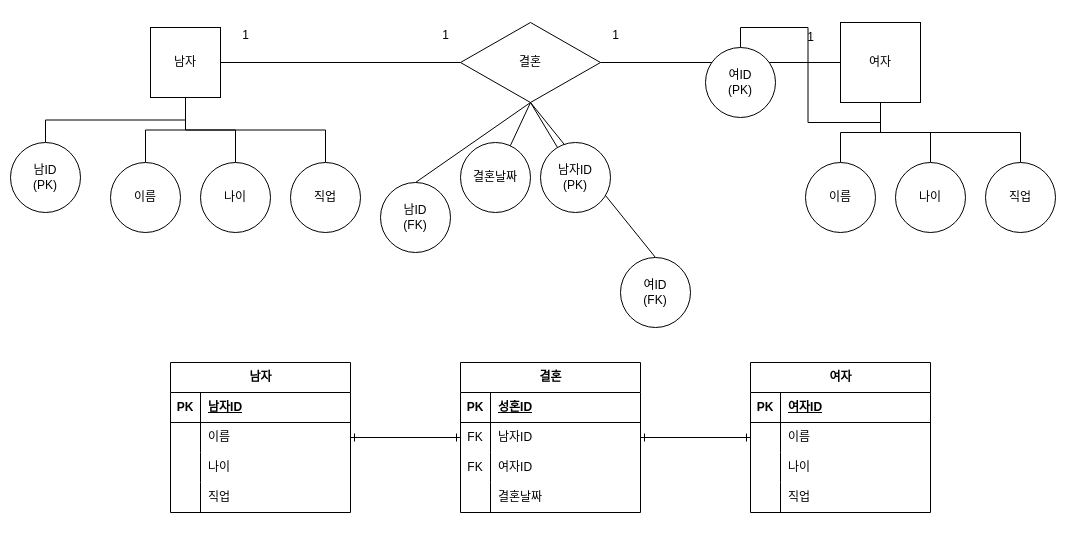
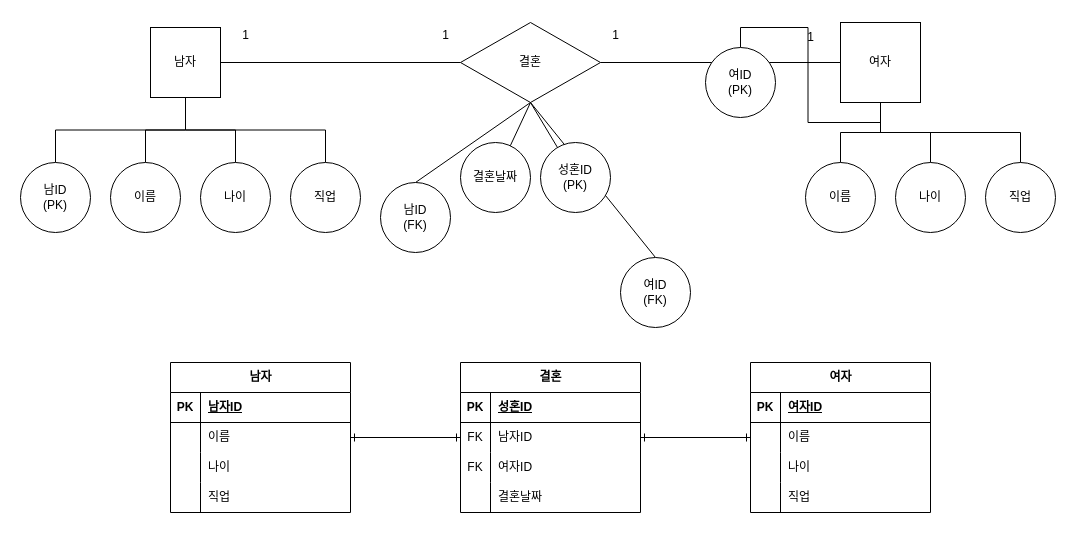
(46, 178) -> (56, 198)
(576, 178) -> (576, 178)
